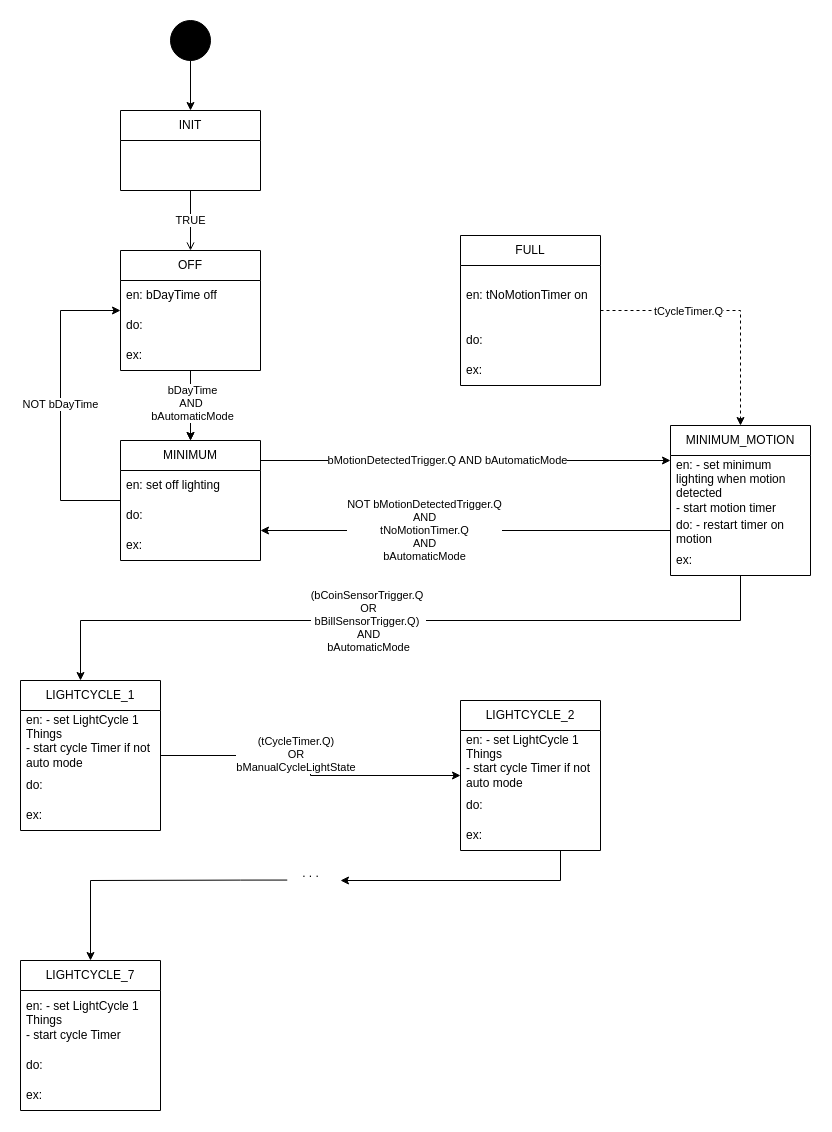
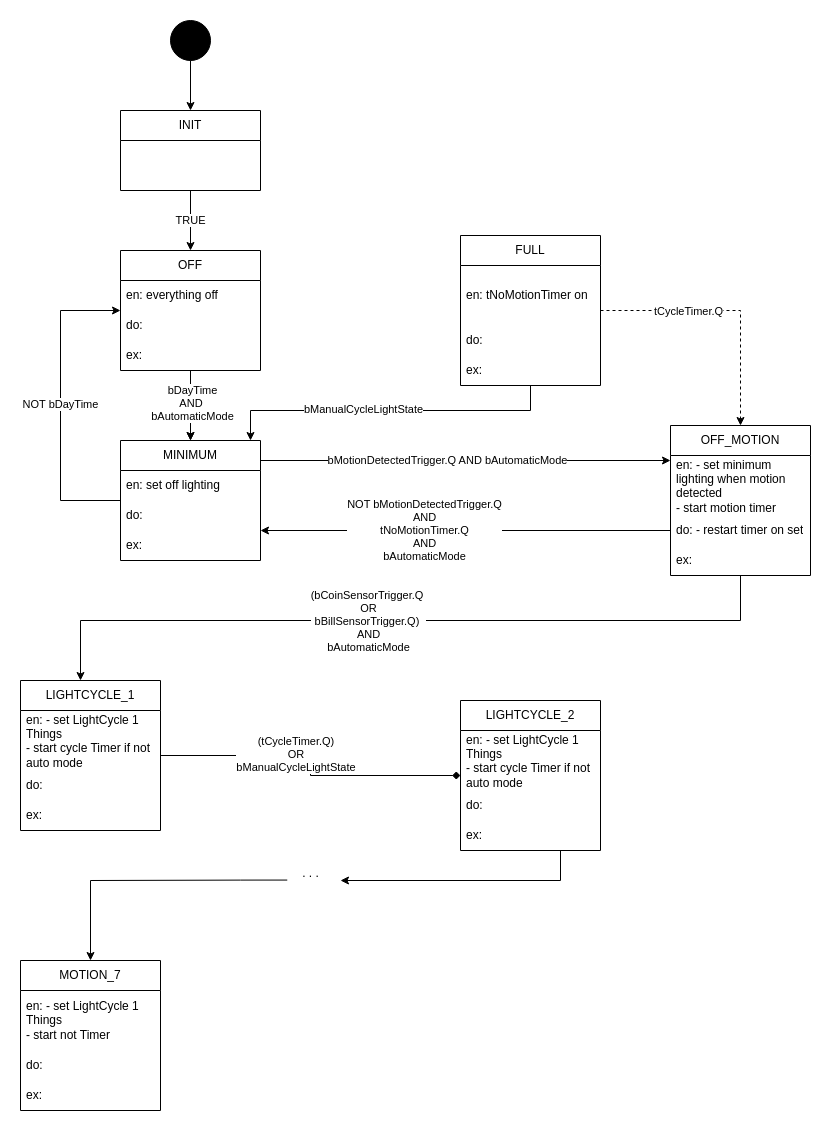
(191, 244) -> (191, 242)
(174, 296) -> (181, 296)
none -> (391, 411)
(741, 441) -> (741, 441)
(742, 531) -> (742, 531)
(452, 776) -> (451, 776)
(91, 976) -> (91, 976)
(92, 1021) -> (92, 1021)
